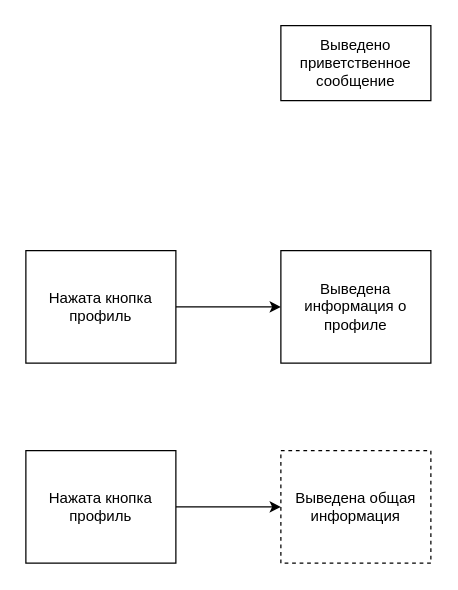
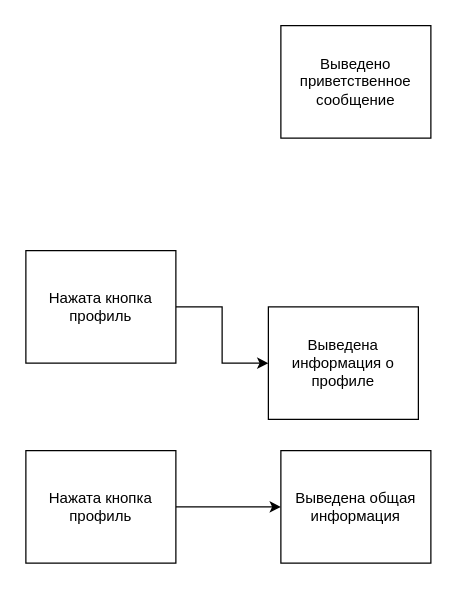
(356, 63) -> (356, 82)
(356, 307) -> (343, 363)
(356, 507) -> (356, 507)
